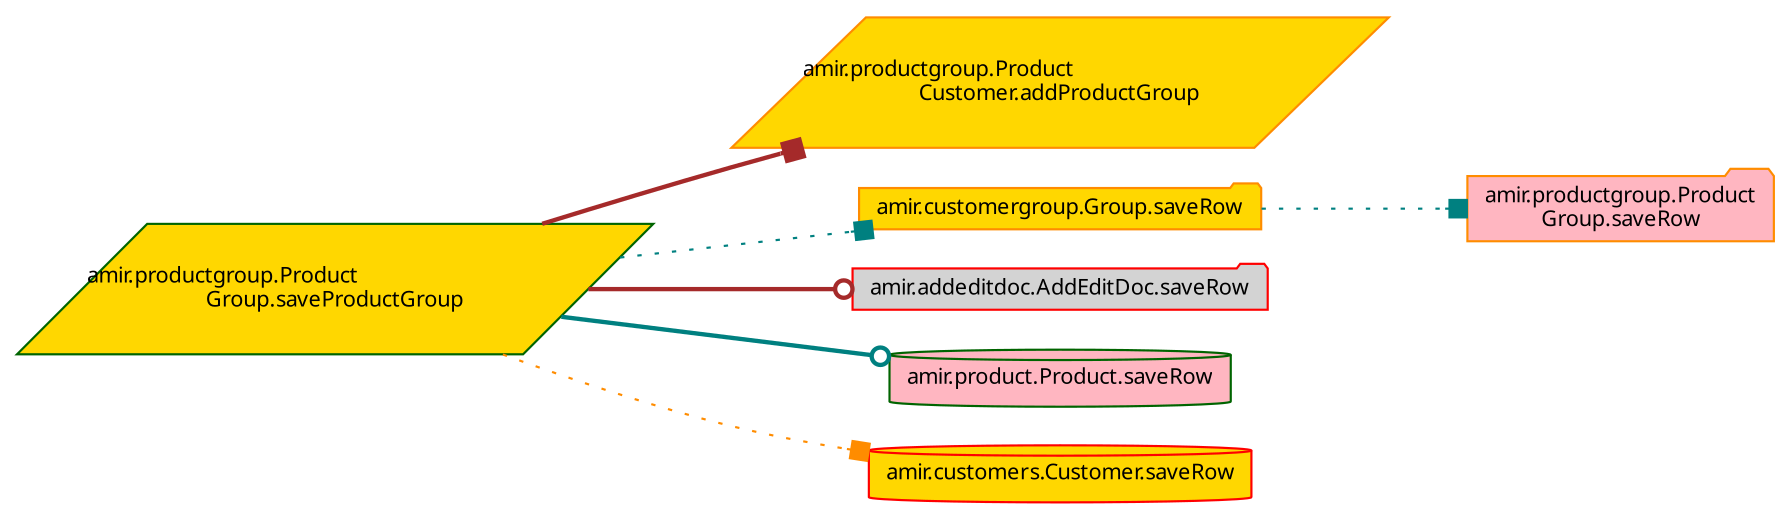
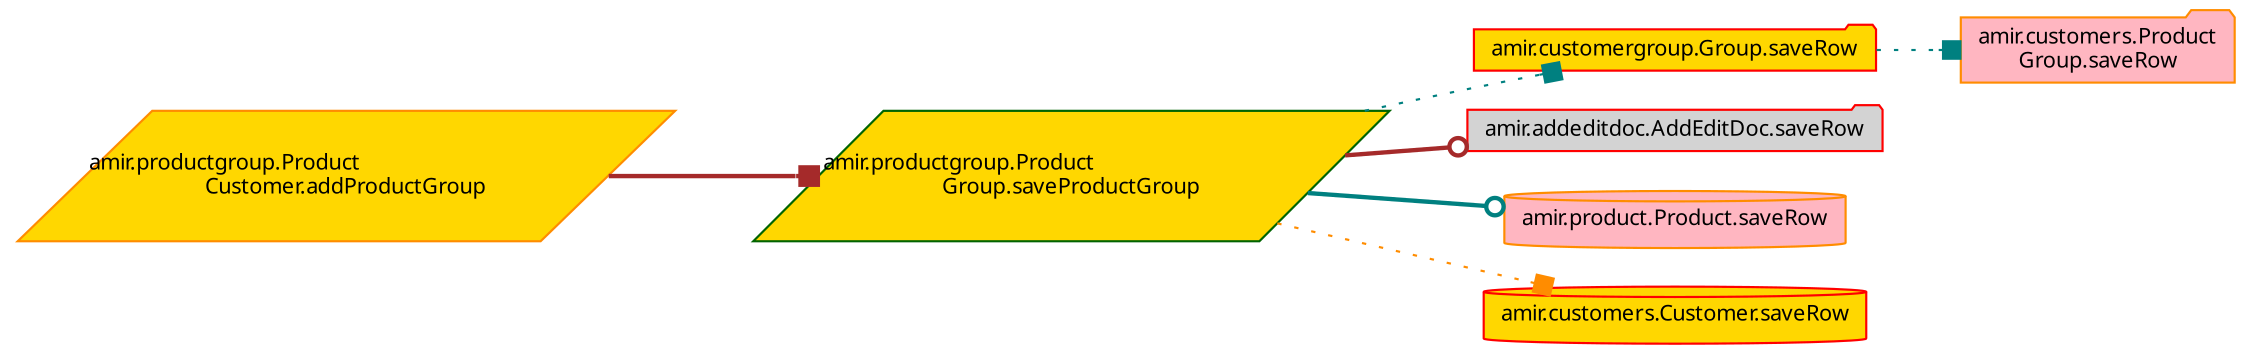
(661, 188) -> (702, 176)
(1060, 209) -> (1675, 50)
(1621, 209) -> (2098, 50)
(1060, 378) -> (1675, 220)
